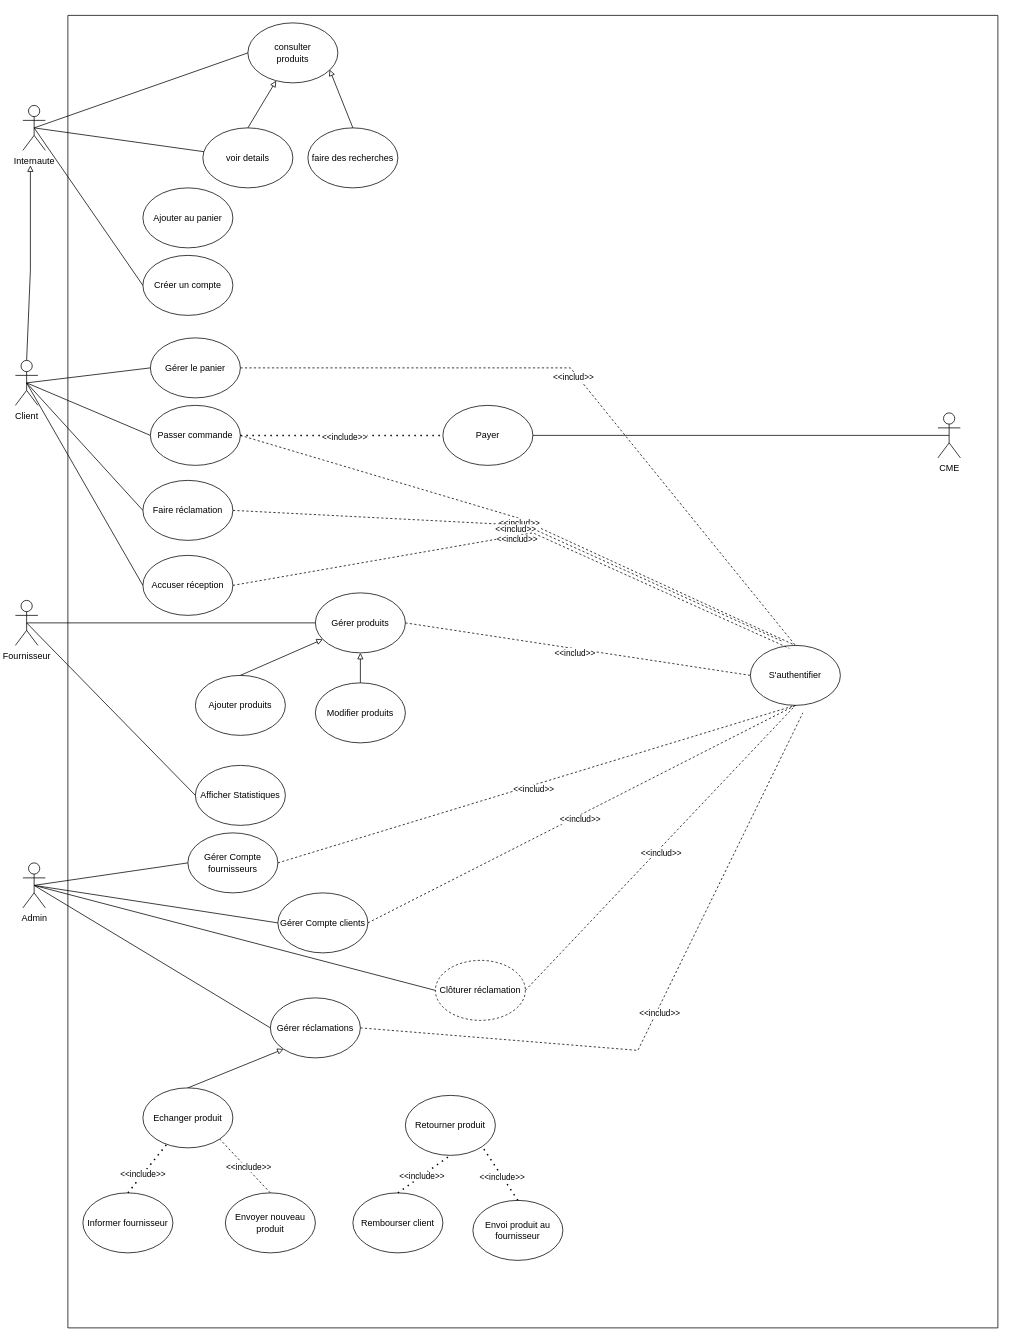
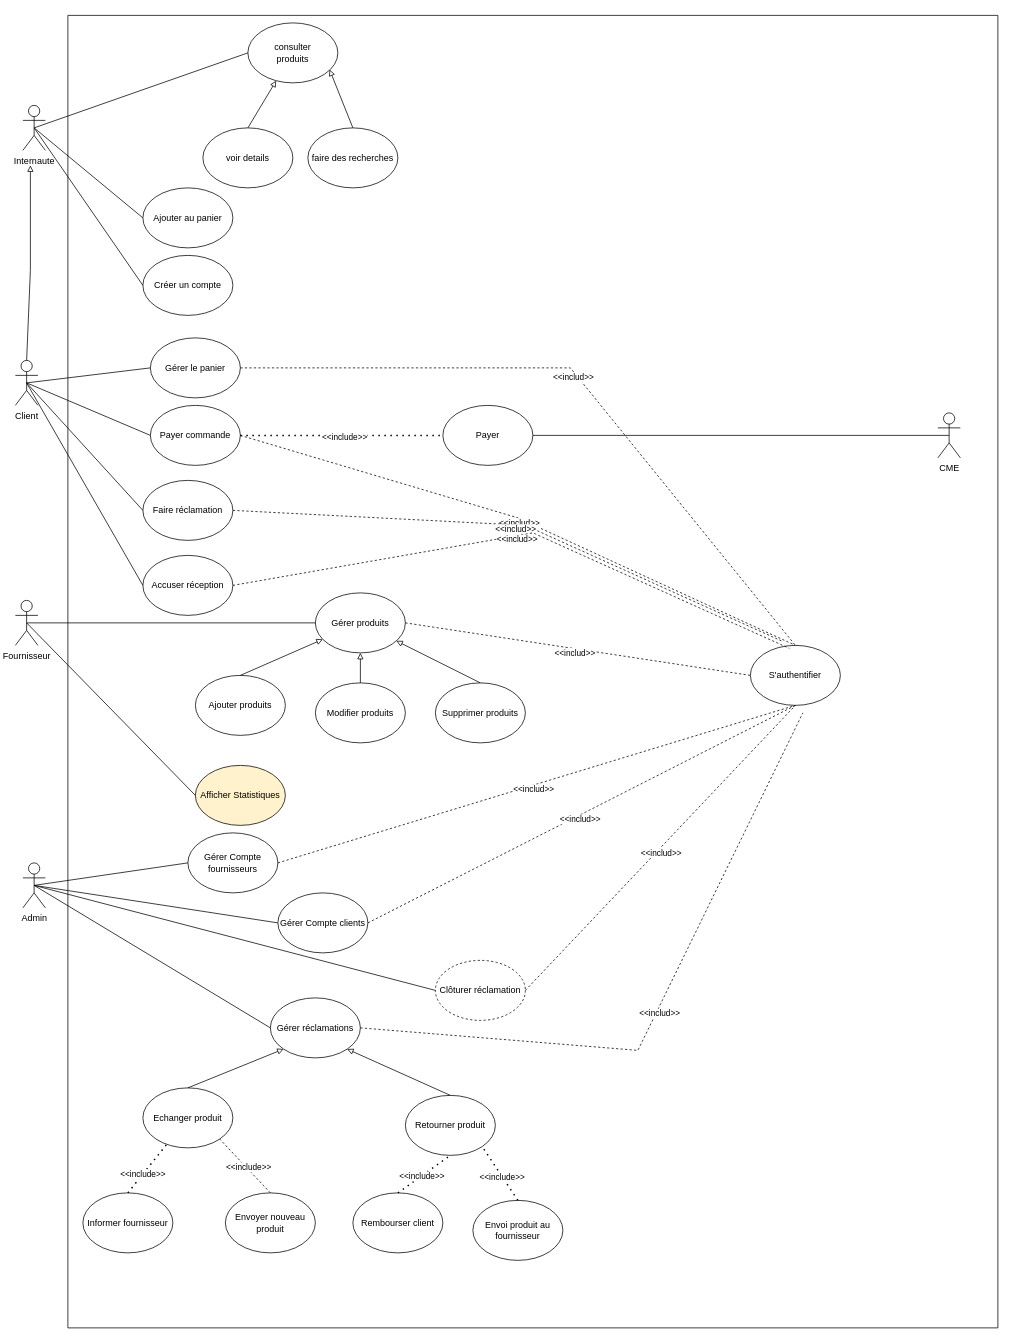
(122, 140) -> (91, 175)
(195, 435) -> (195, 435)
none -> (442, 663)
none -> (480, 713)
(240, 795) -> (240, 795)
none -> (402, 1073)
